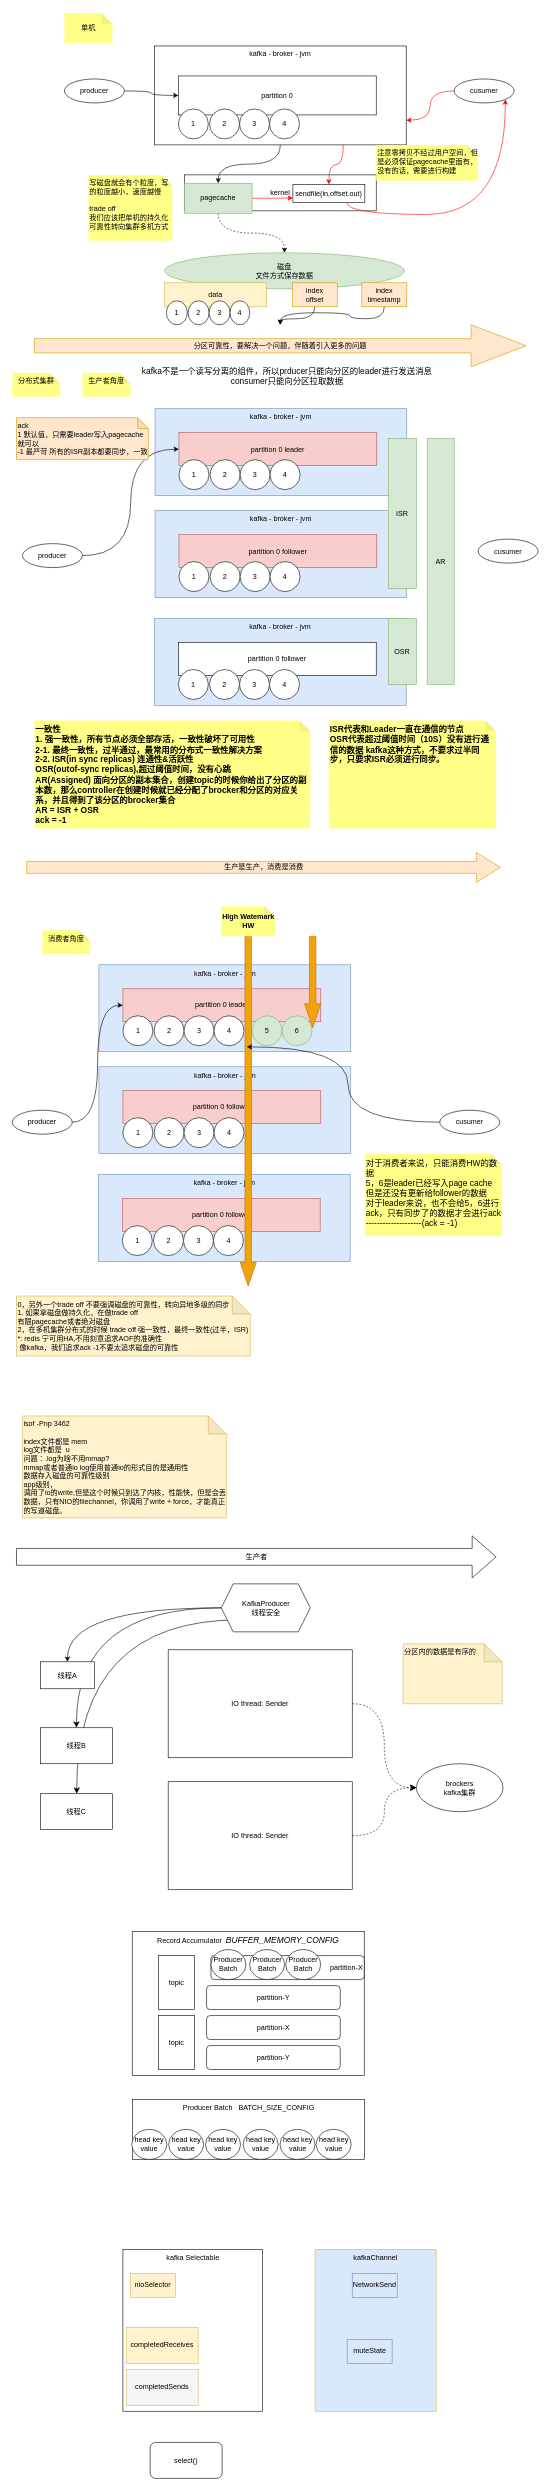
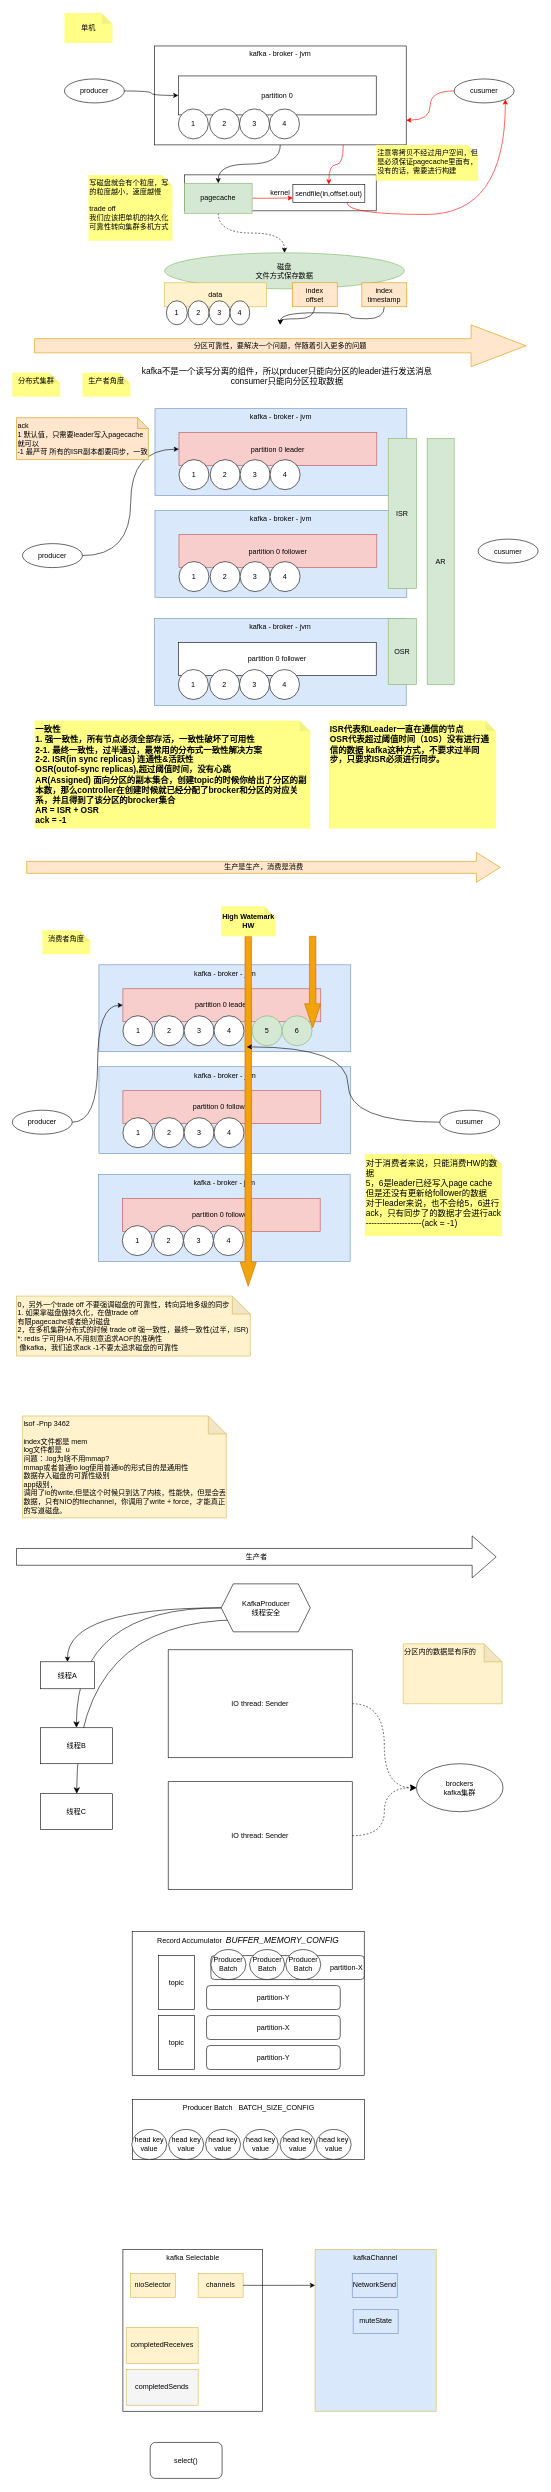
none -> (221, 2286)
none -> (265, 2286)
(370, 2352) -> (376, 2322)
